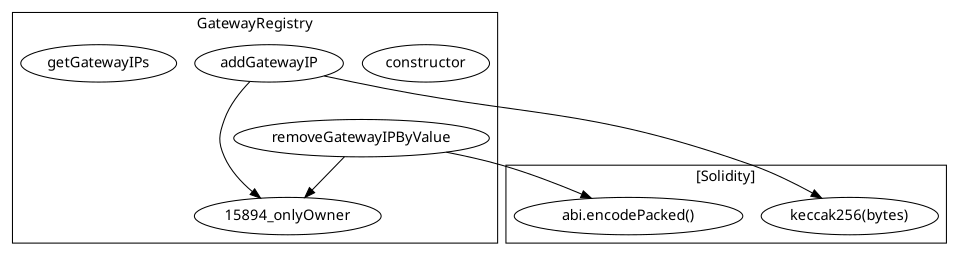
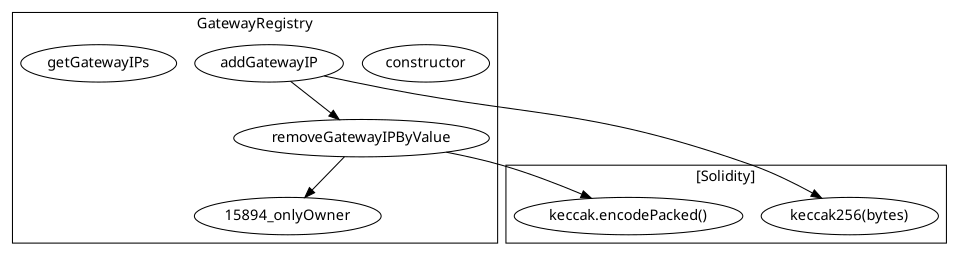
(220, 138) -> (311, 97)
(629, 216) -> (629, 216)
